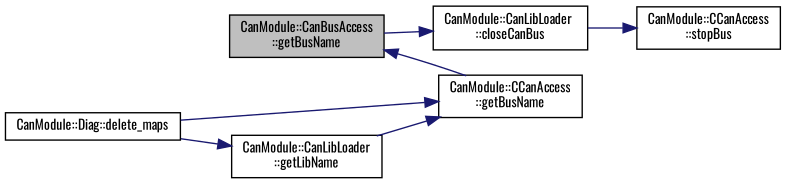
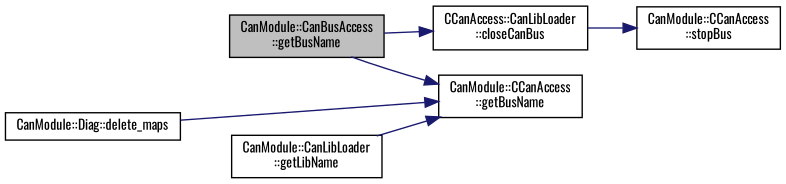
(510, 28) -> (510, 28)
(432, 64) -> (388, 69)
(199, 141) -> none
